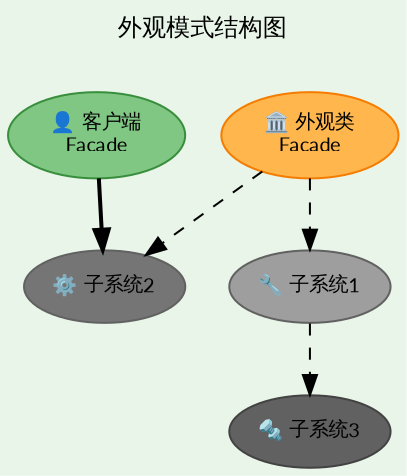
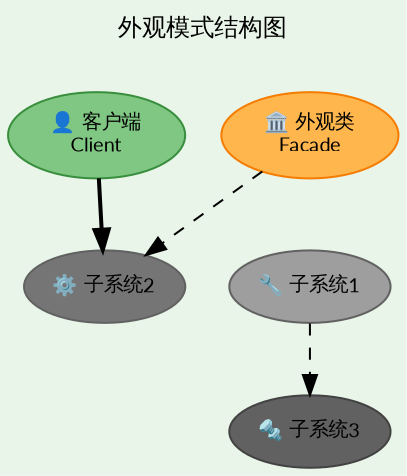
(97, 135) -> (97, 135)
(310, 204) -> none
